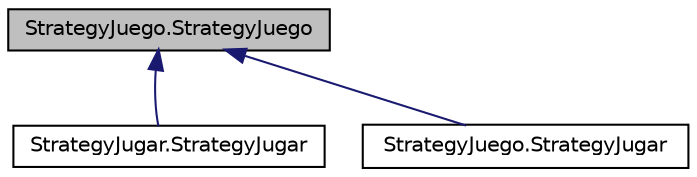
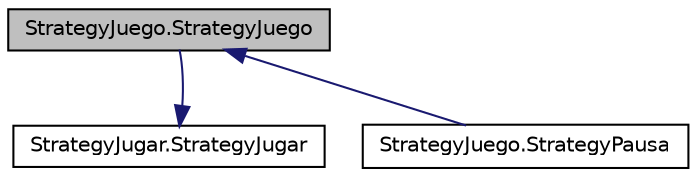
(155, 99) -> (183, 78)
(526, 146) -> (526, 146)
